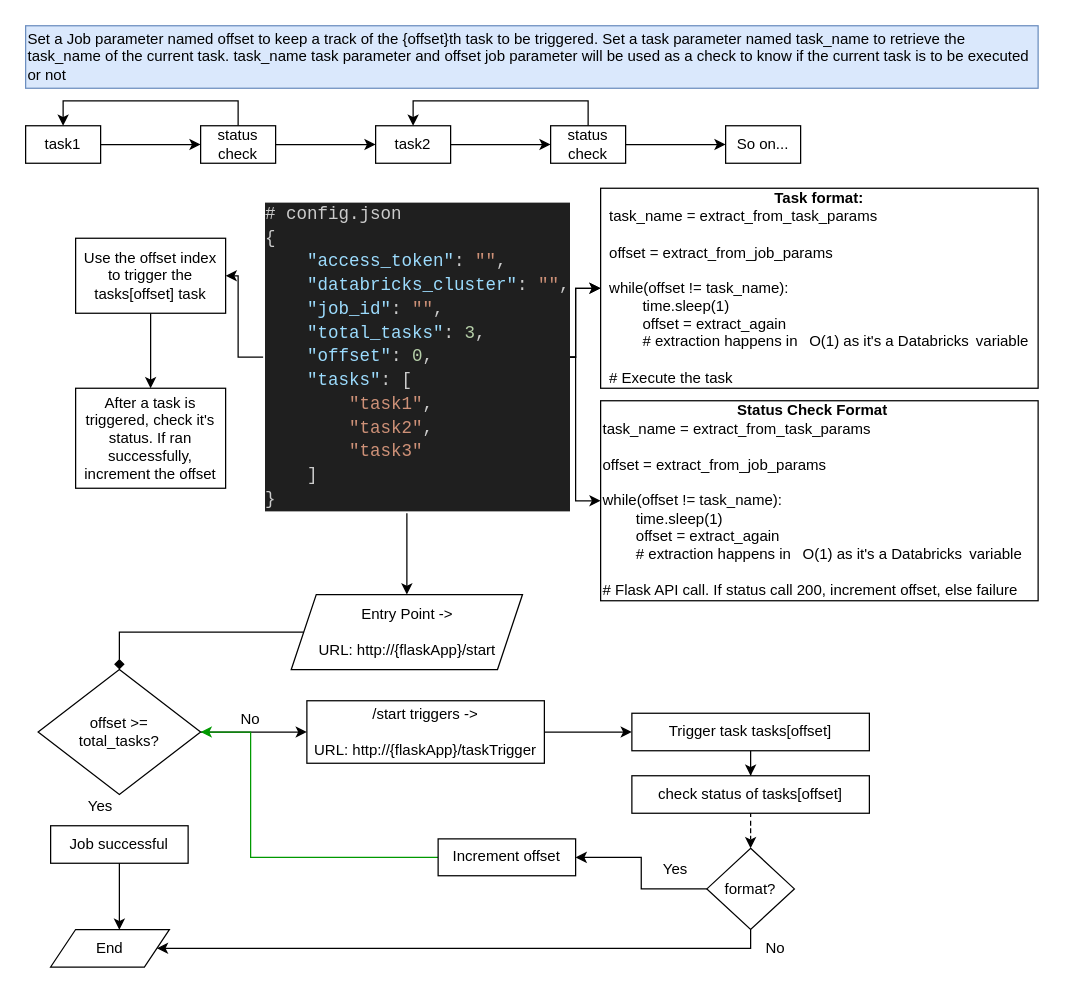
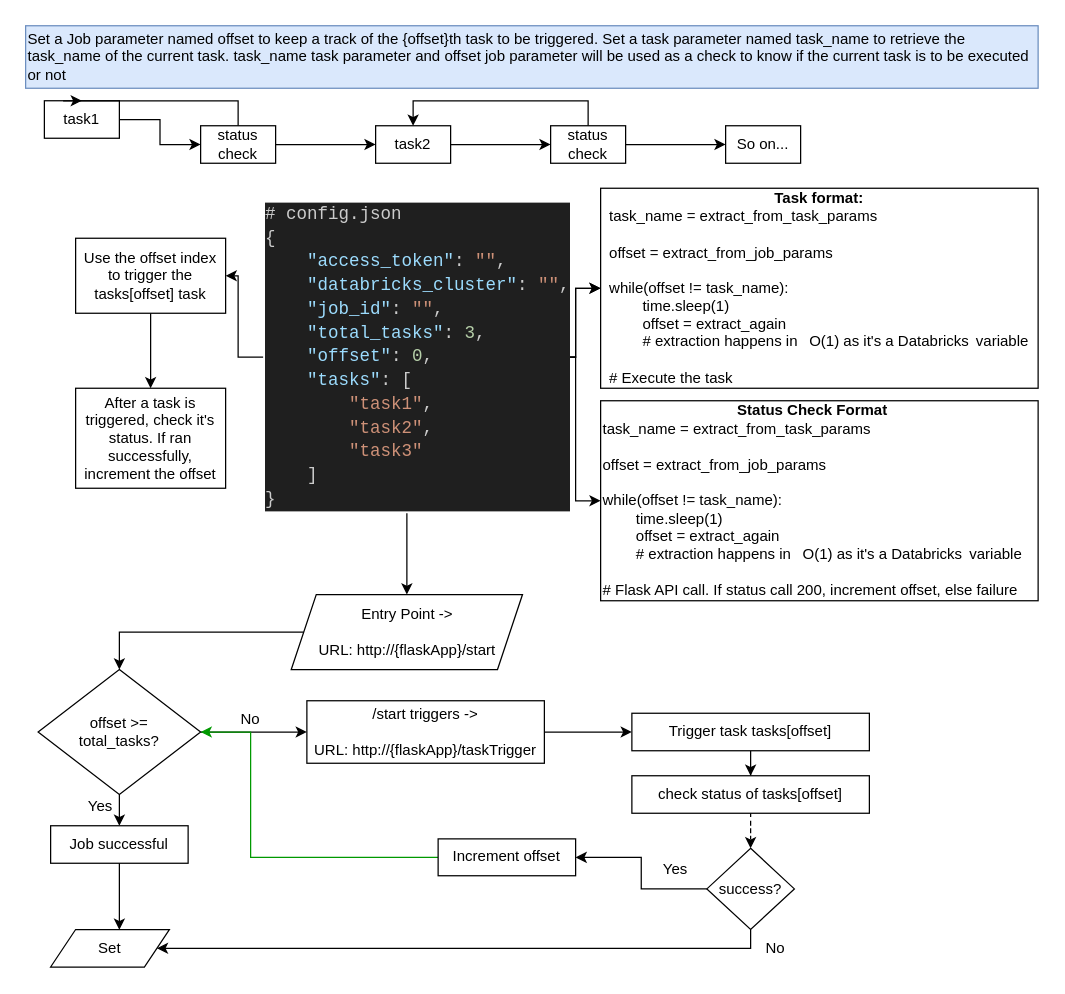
(63, 144) -> (82, 119)
(119, 659) -> (119, 659)
none -> (119, 814)
(751, 889) -> (751, 889)
(110, 948) -> (110, 948)
